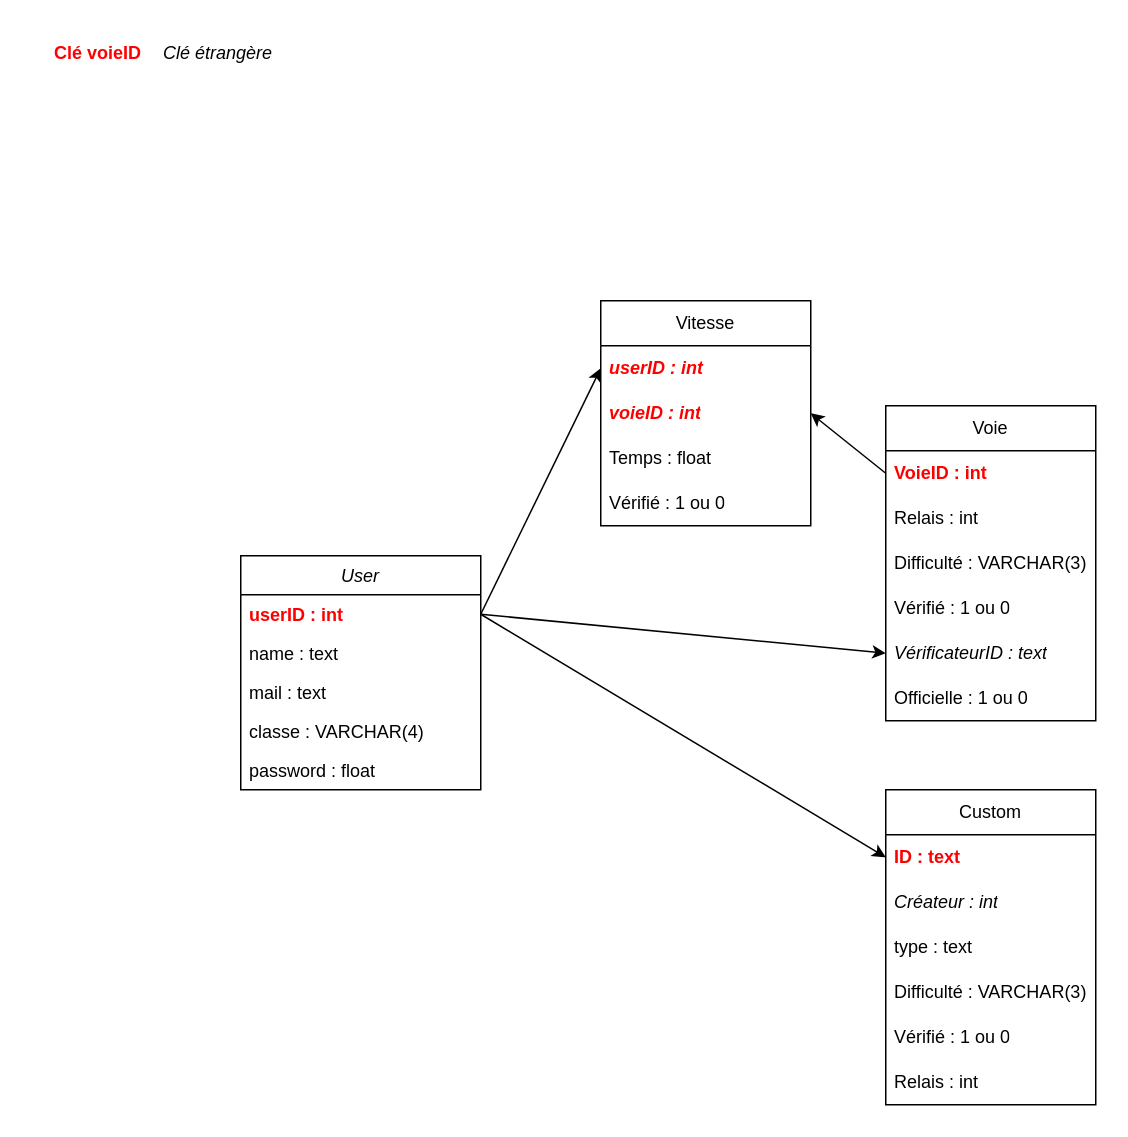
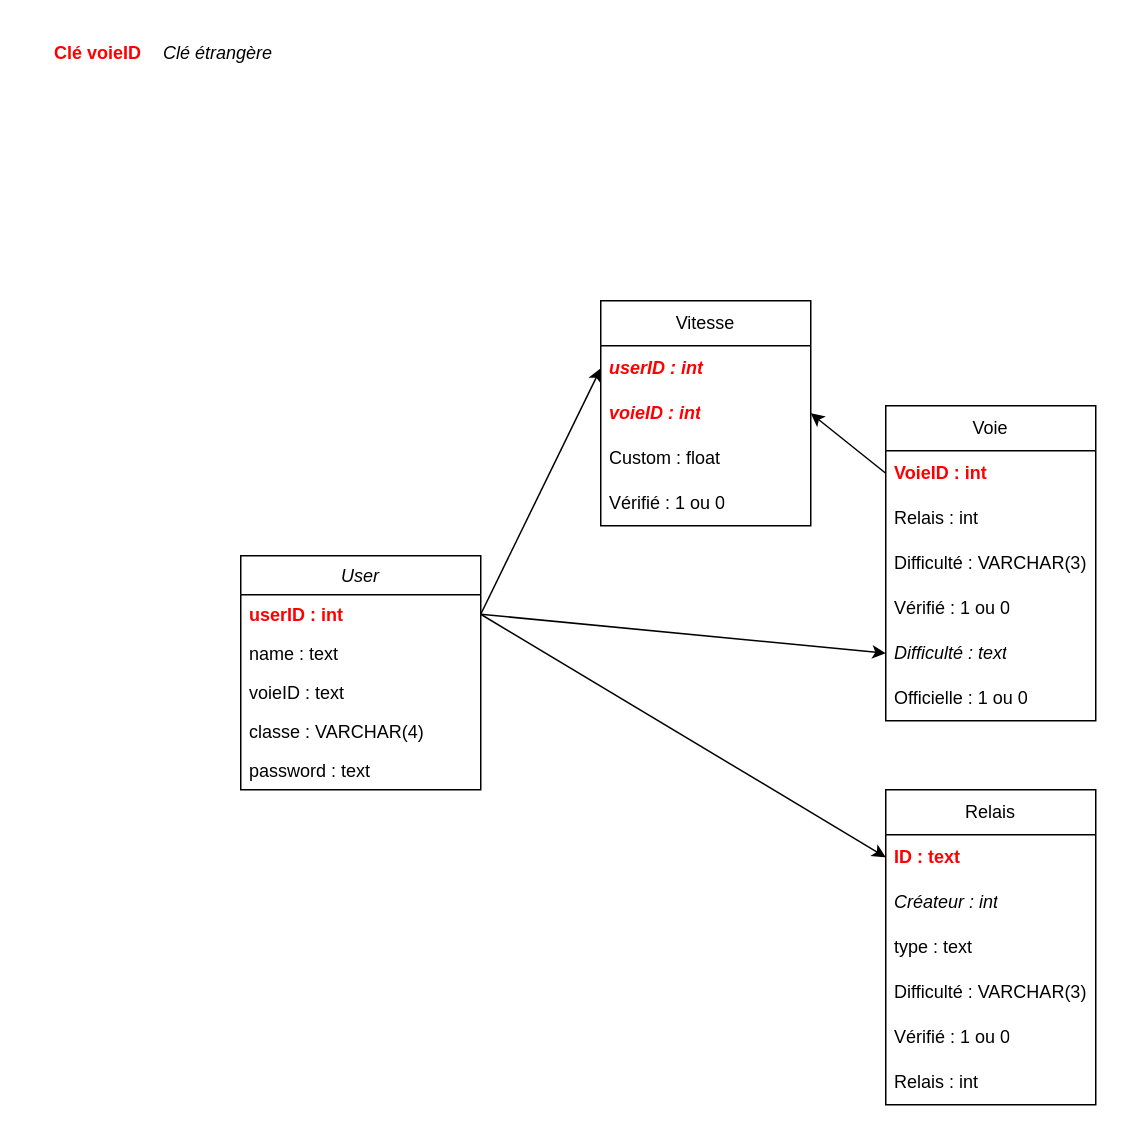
(666, 458) -> (671, 458)
(989, 653) -> (966, 653)
(293, 693) -> (305, 693)
(320, 771) -> (318, 771)
(991, 812) -> (991, 812)
